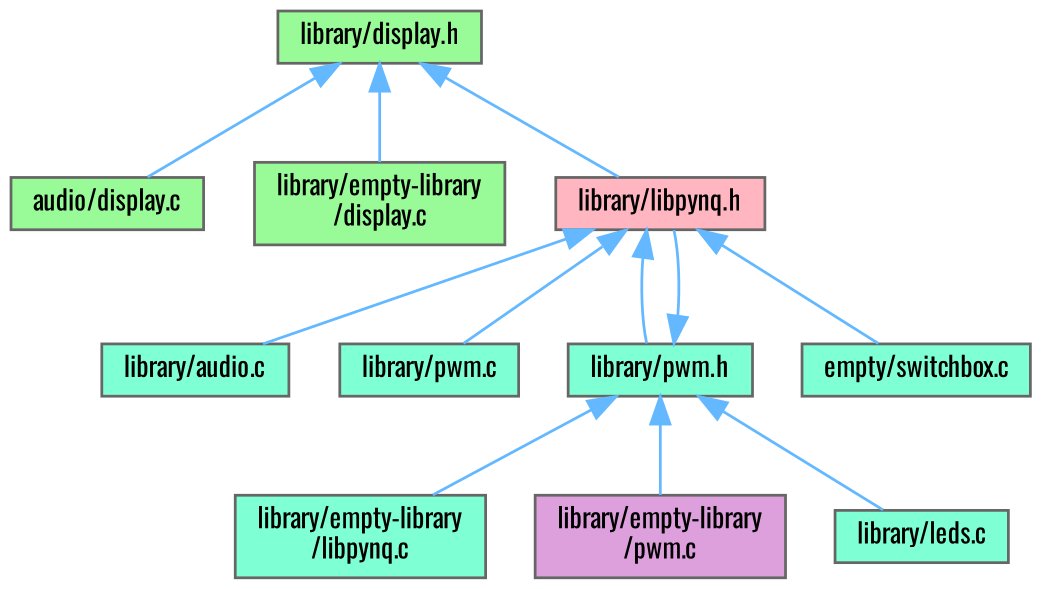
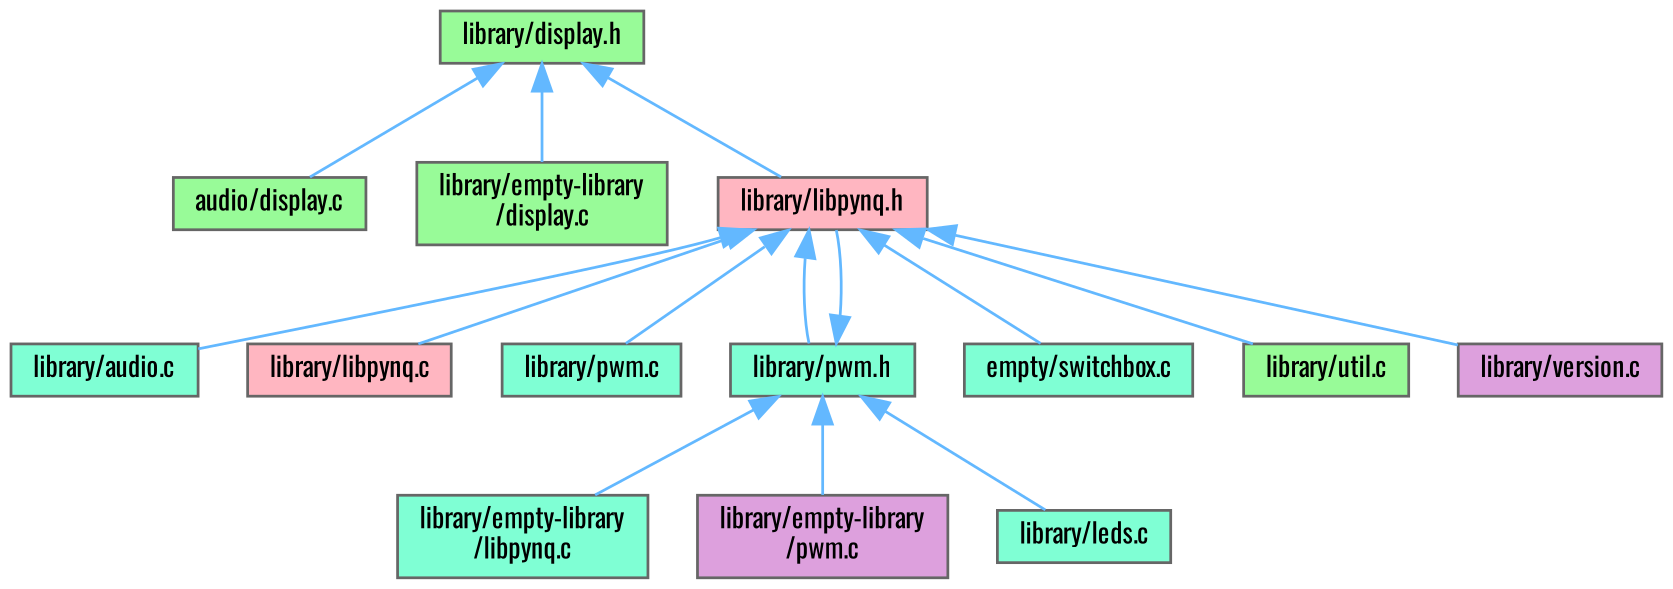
none -> (349, 370)
none -> (1326, 370)
none -> (1560, 370)
